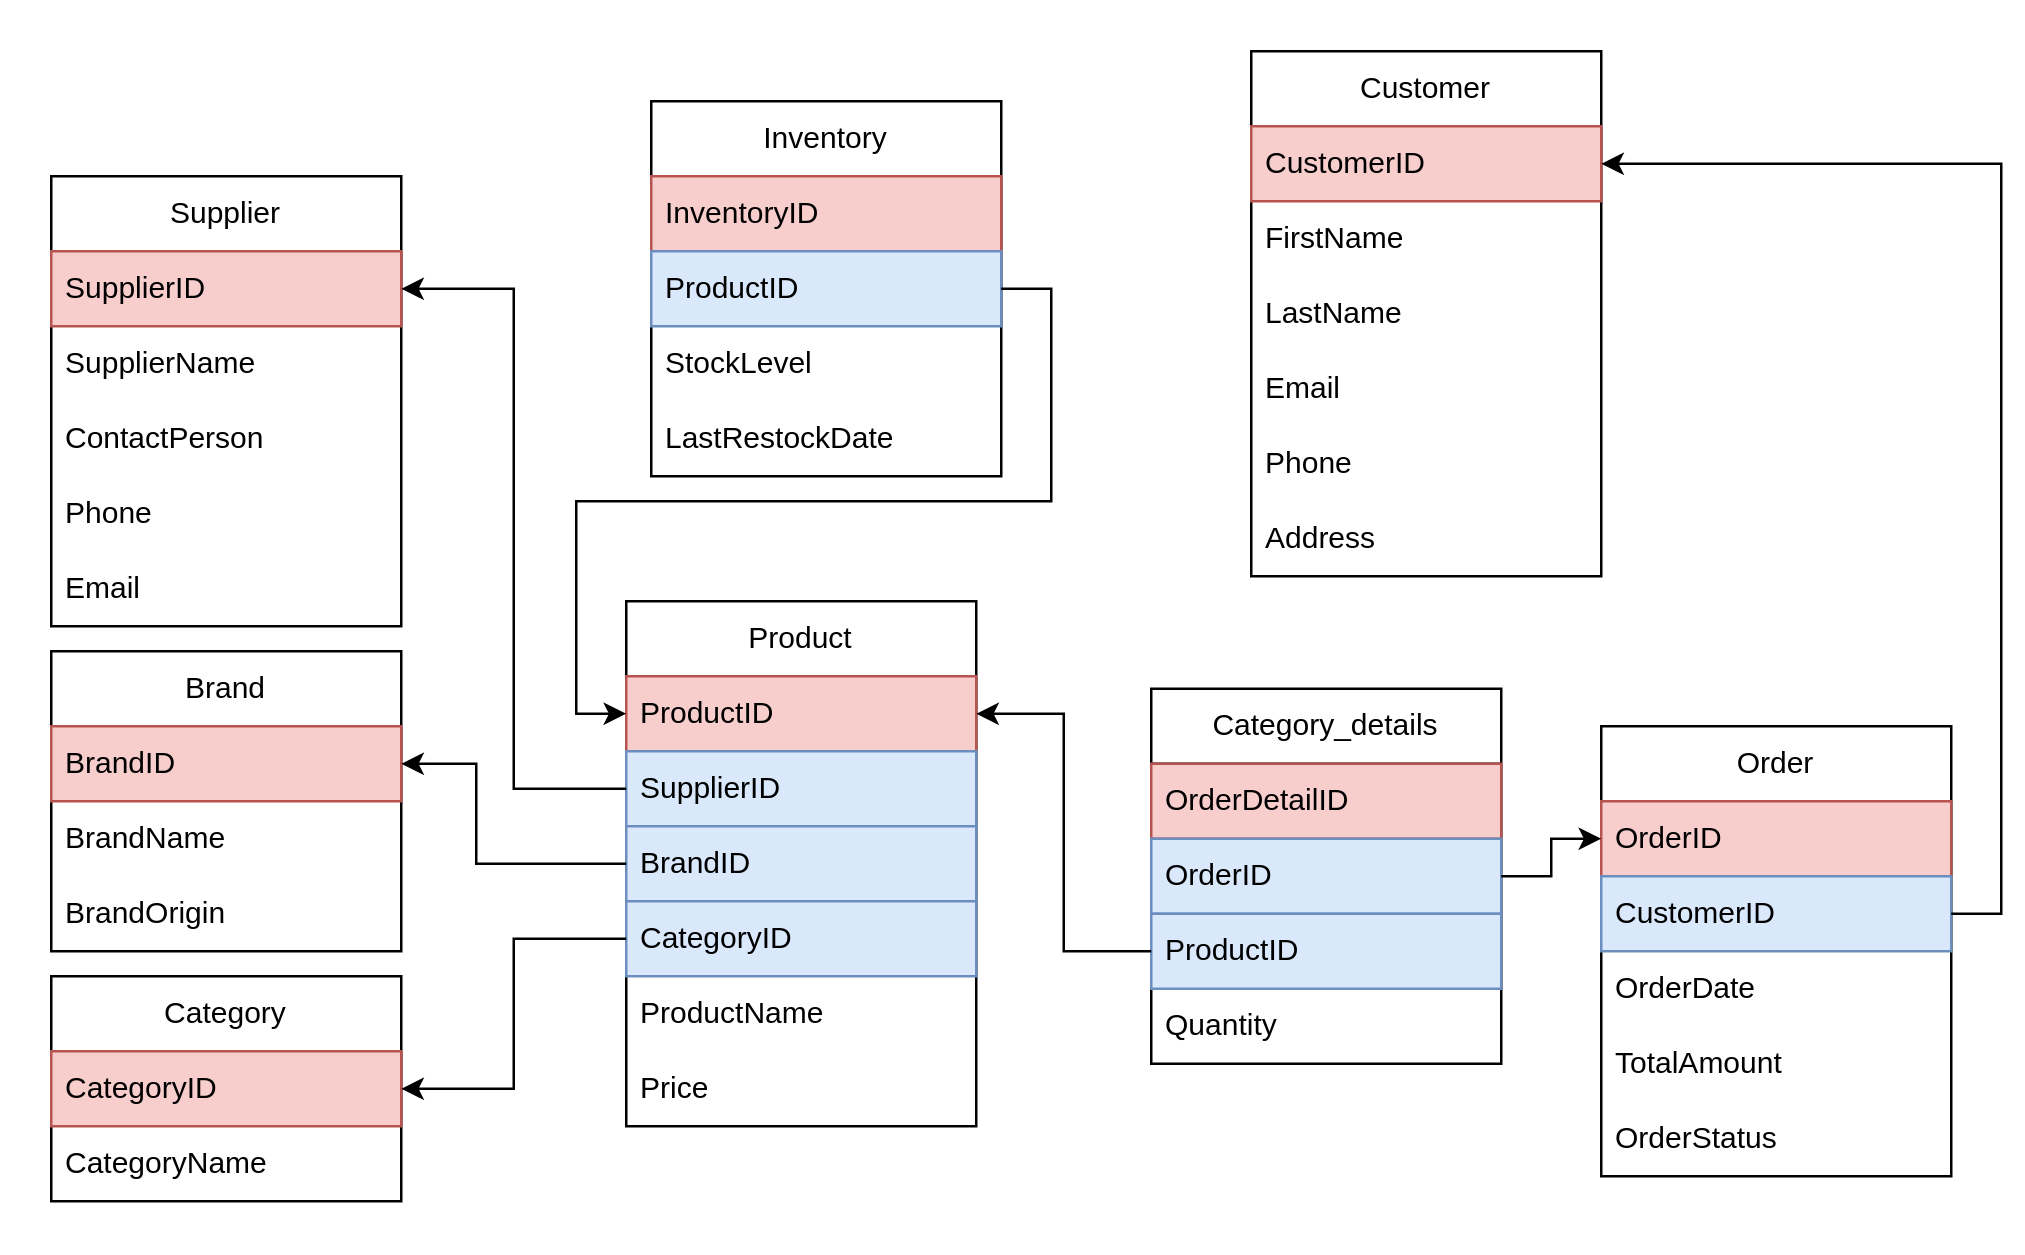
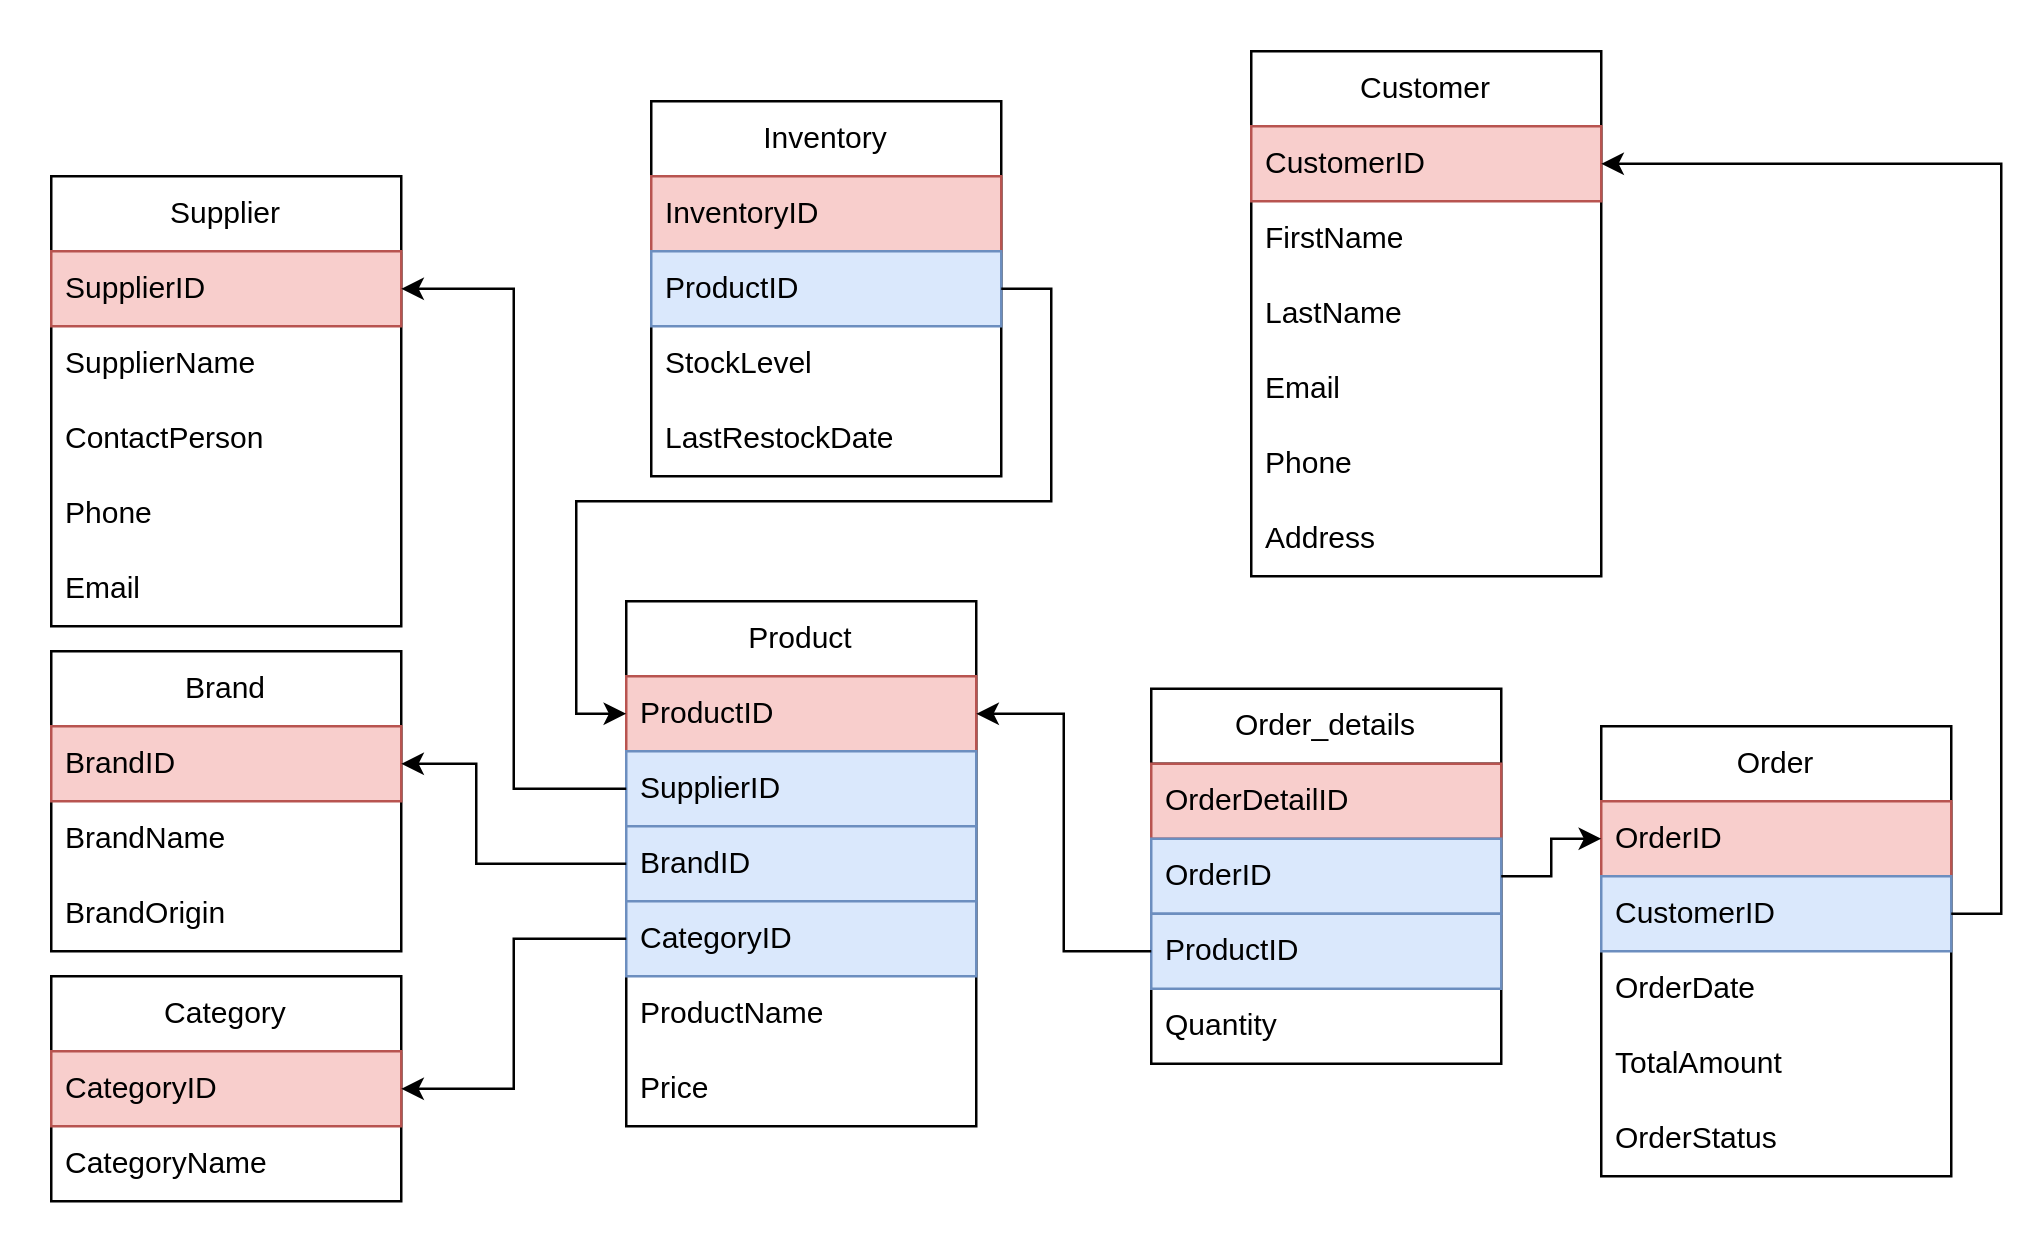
(1326, 726) -> (1326, 726)
